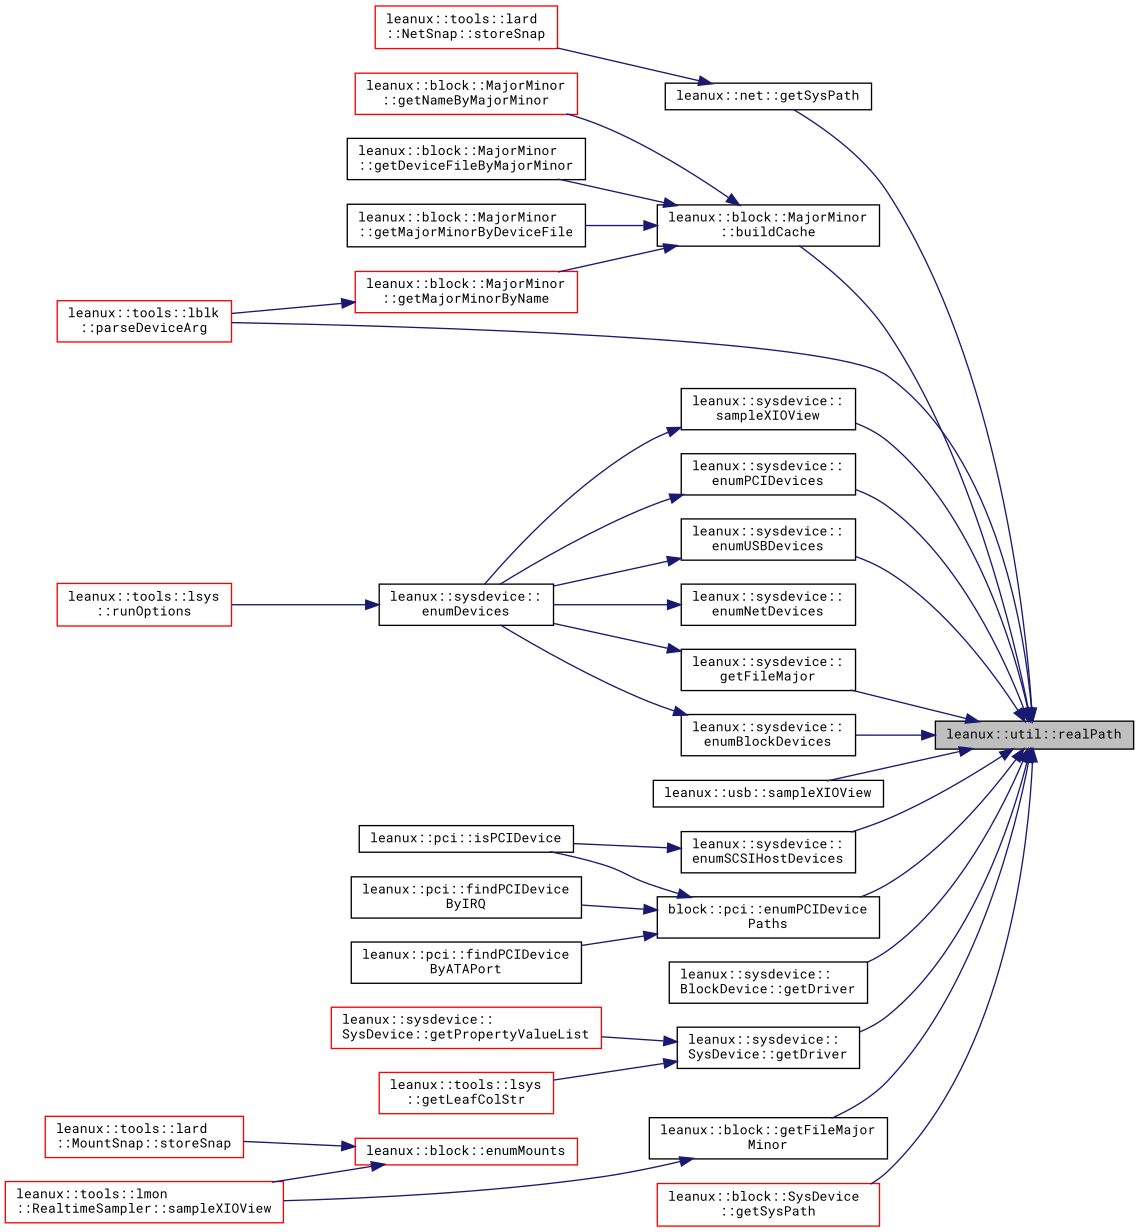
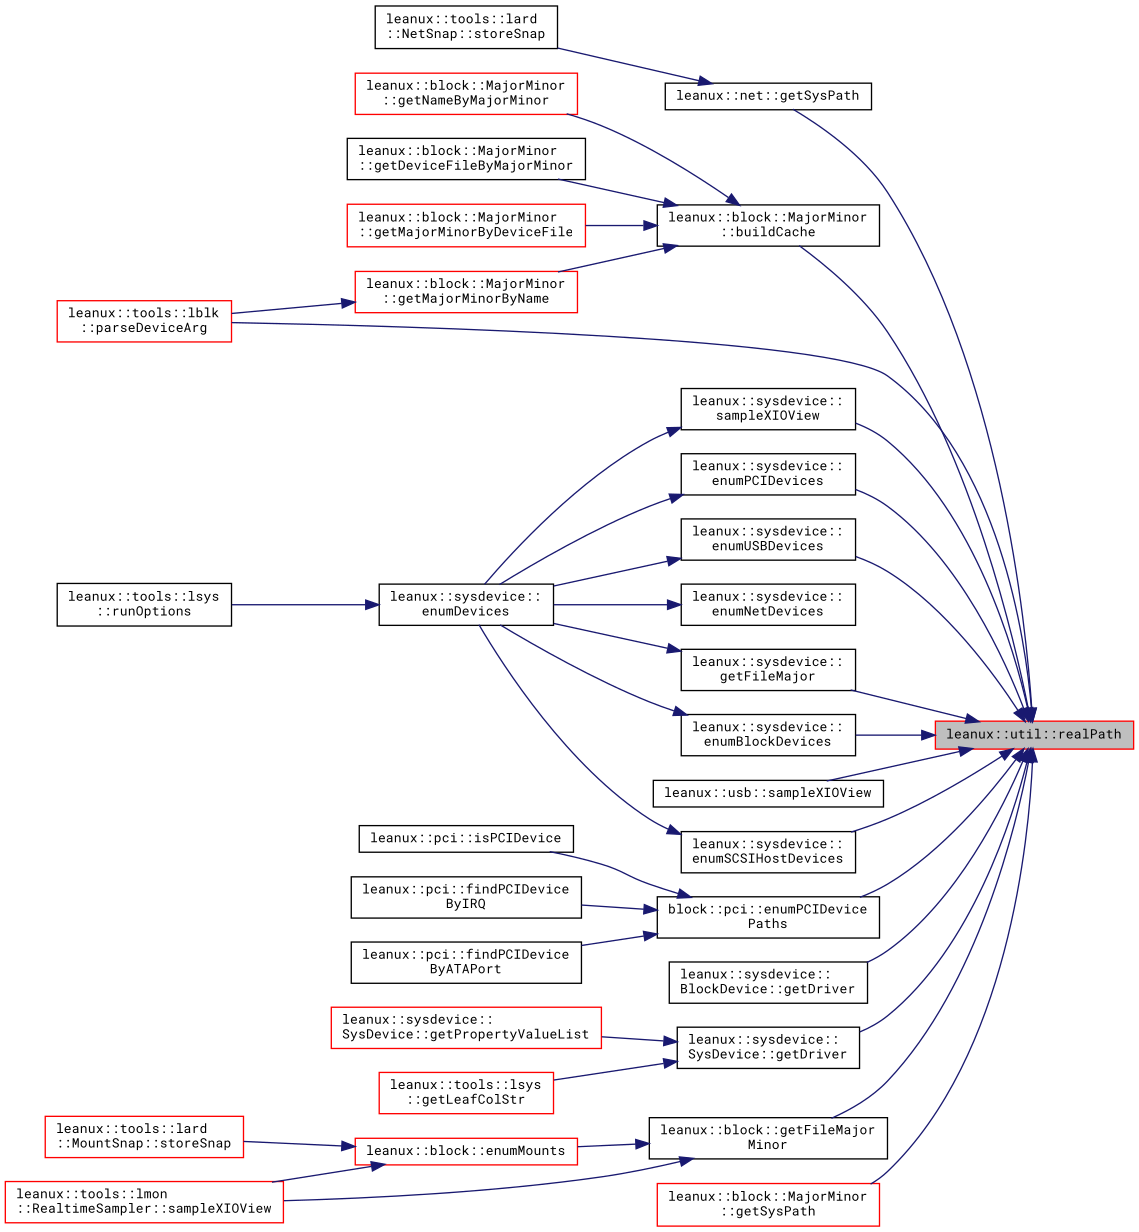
(466, 27) -> (466, 27)
(466, 226) -> (466, 226)
(144, 605) -> (144, 605)
(1035, 735) -> (1035, 735)
(621, 846) -> (561, 739)
none -> (607, 1145)
(768, 1205) -> (768, 1205)
